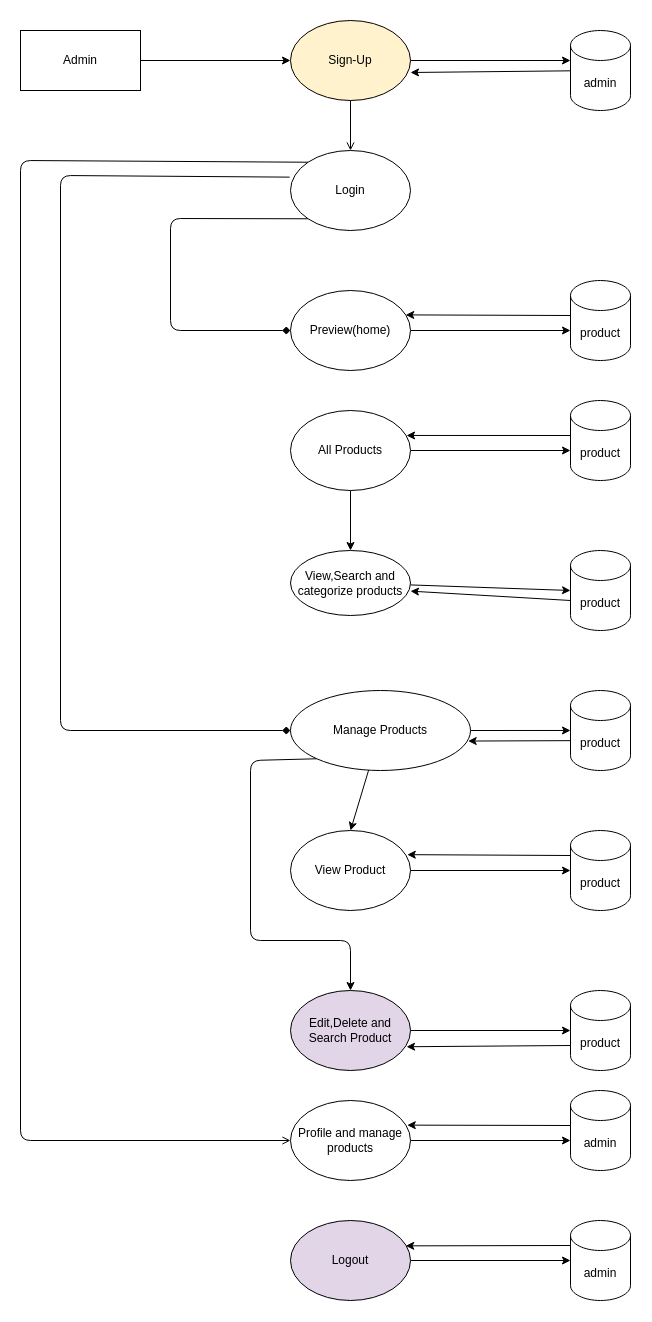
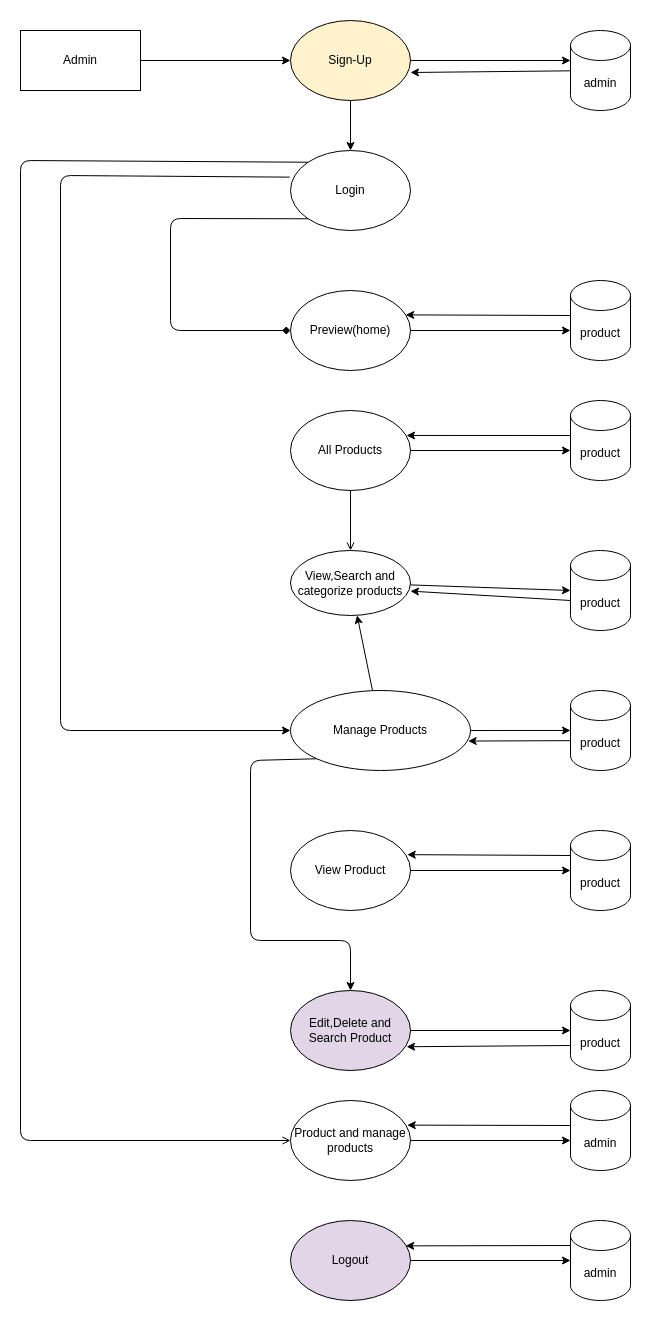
(351, 144) -> (351, 142)
(351, 542) -> (351, 544)
(282, 731) -> (282, 731)
(360, 797) -> (365, 656)
(351, 1141) -> (351, 1141)
